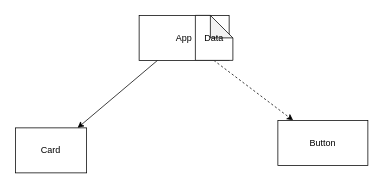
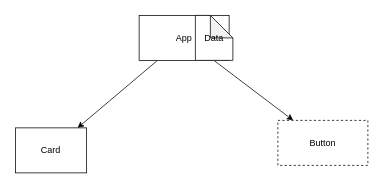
(252, 89) -> (252, 89)
(323, 143) -> (323, 143)
